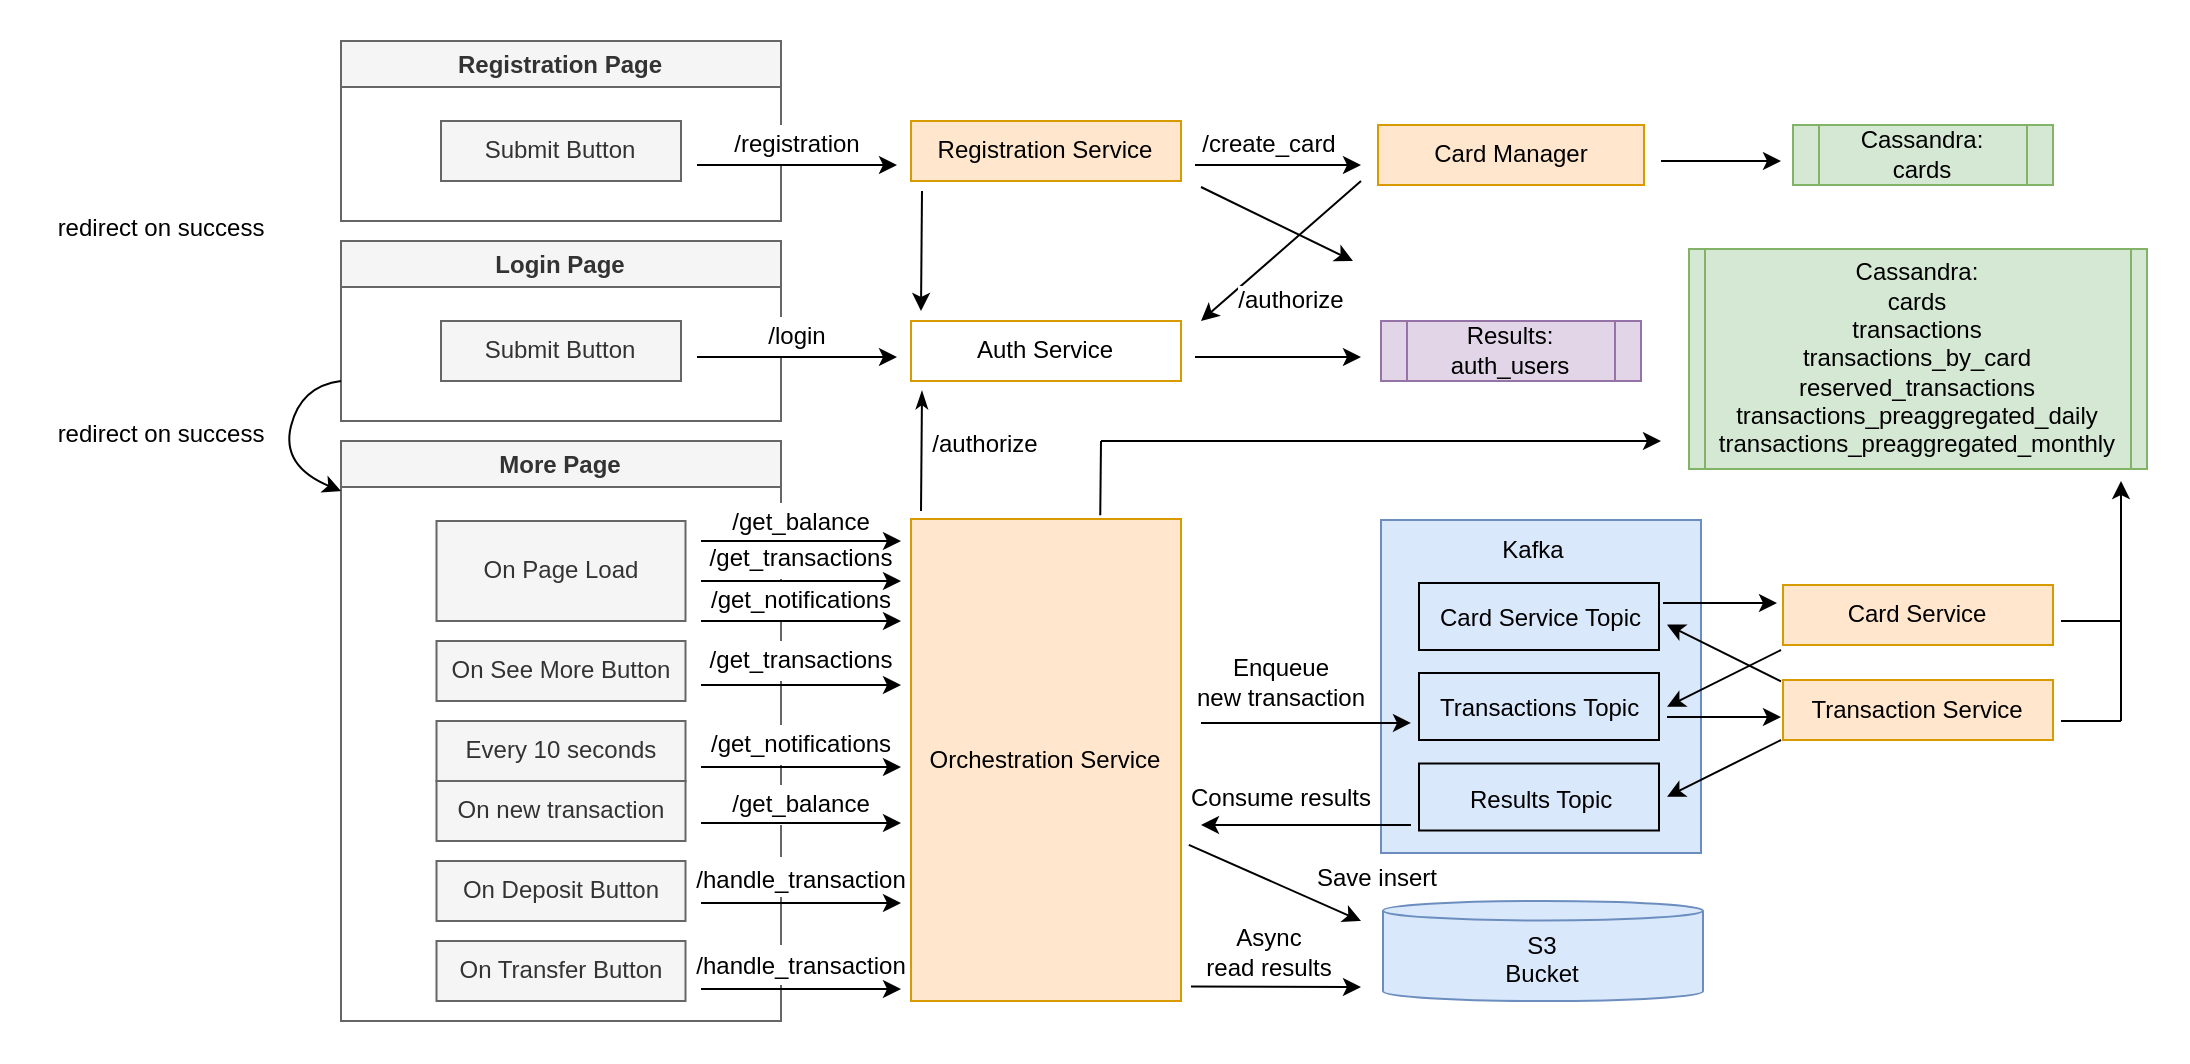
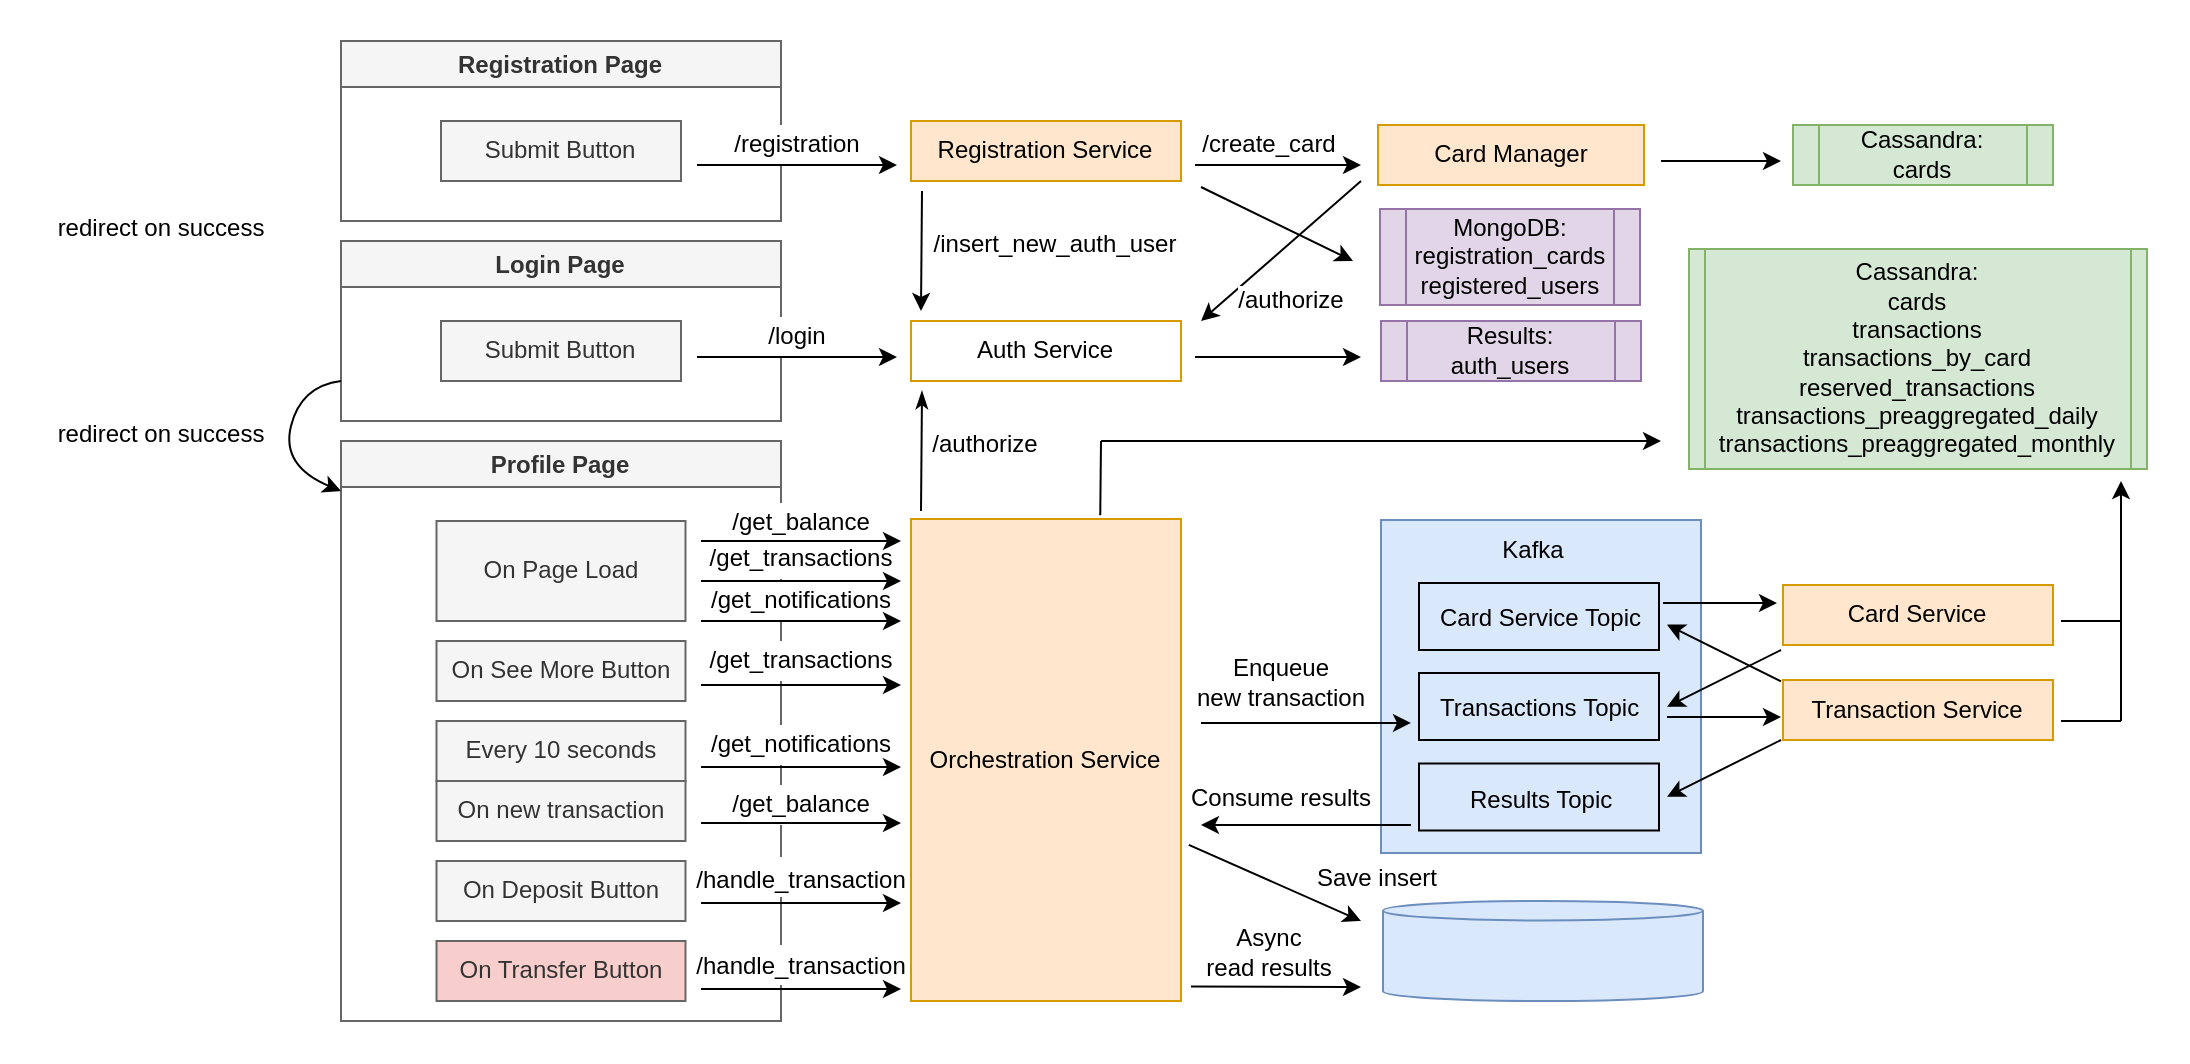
none -> (1055, 245)
none -> (1510, 257)
(560, 465) -> (560, 465)
(1543, 959) -> none
(561, 971) -> (561, 971)
